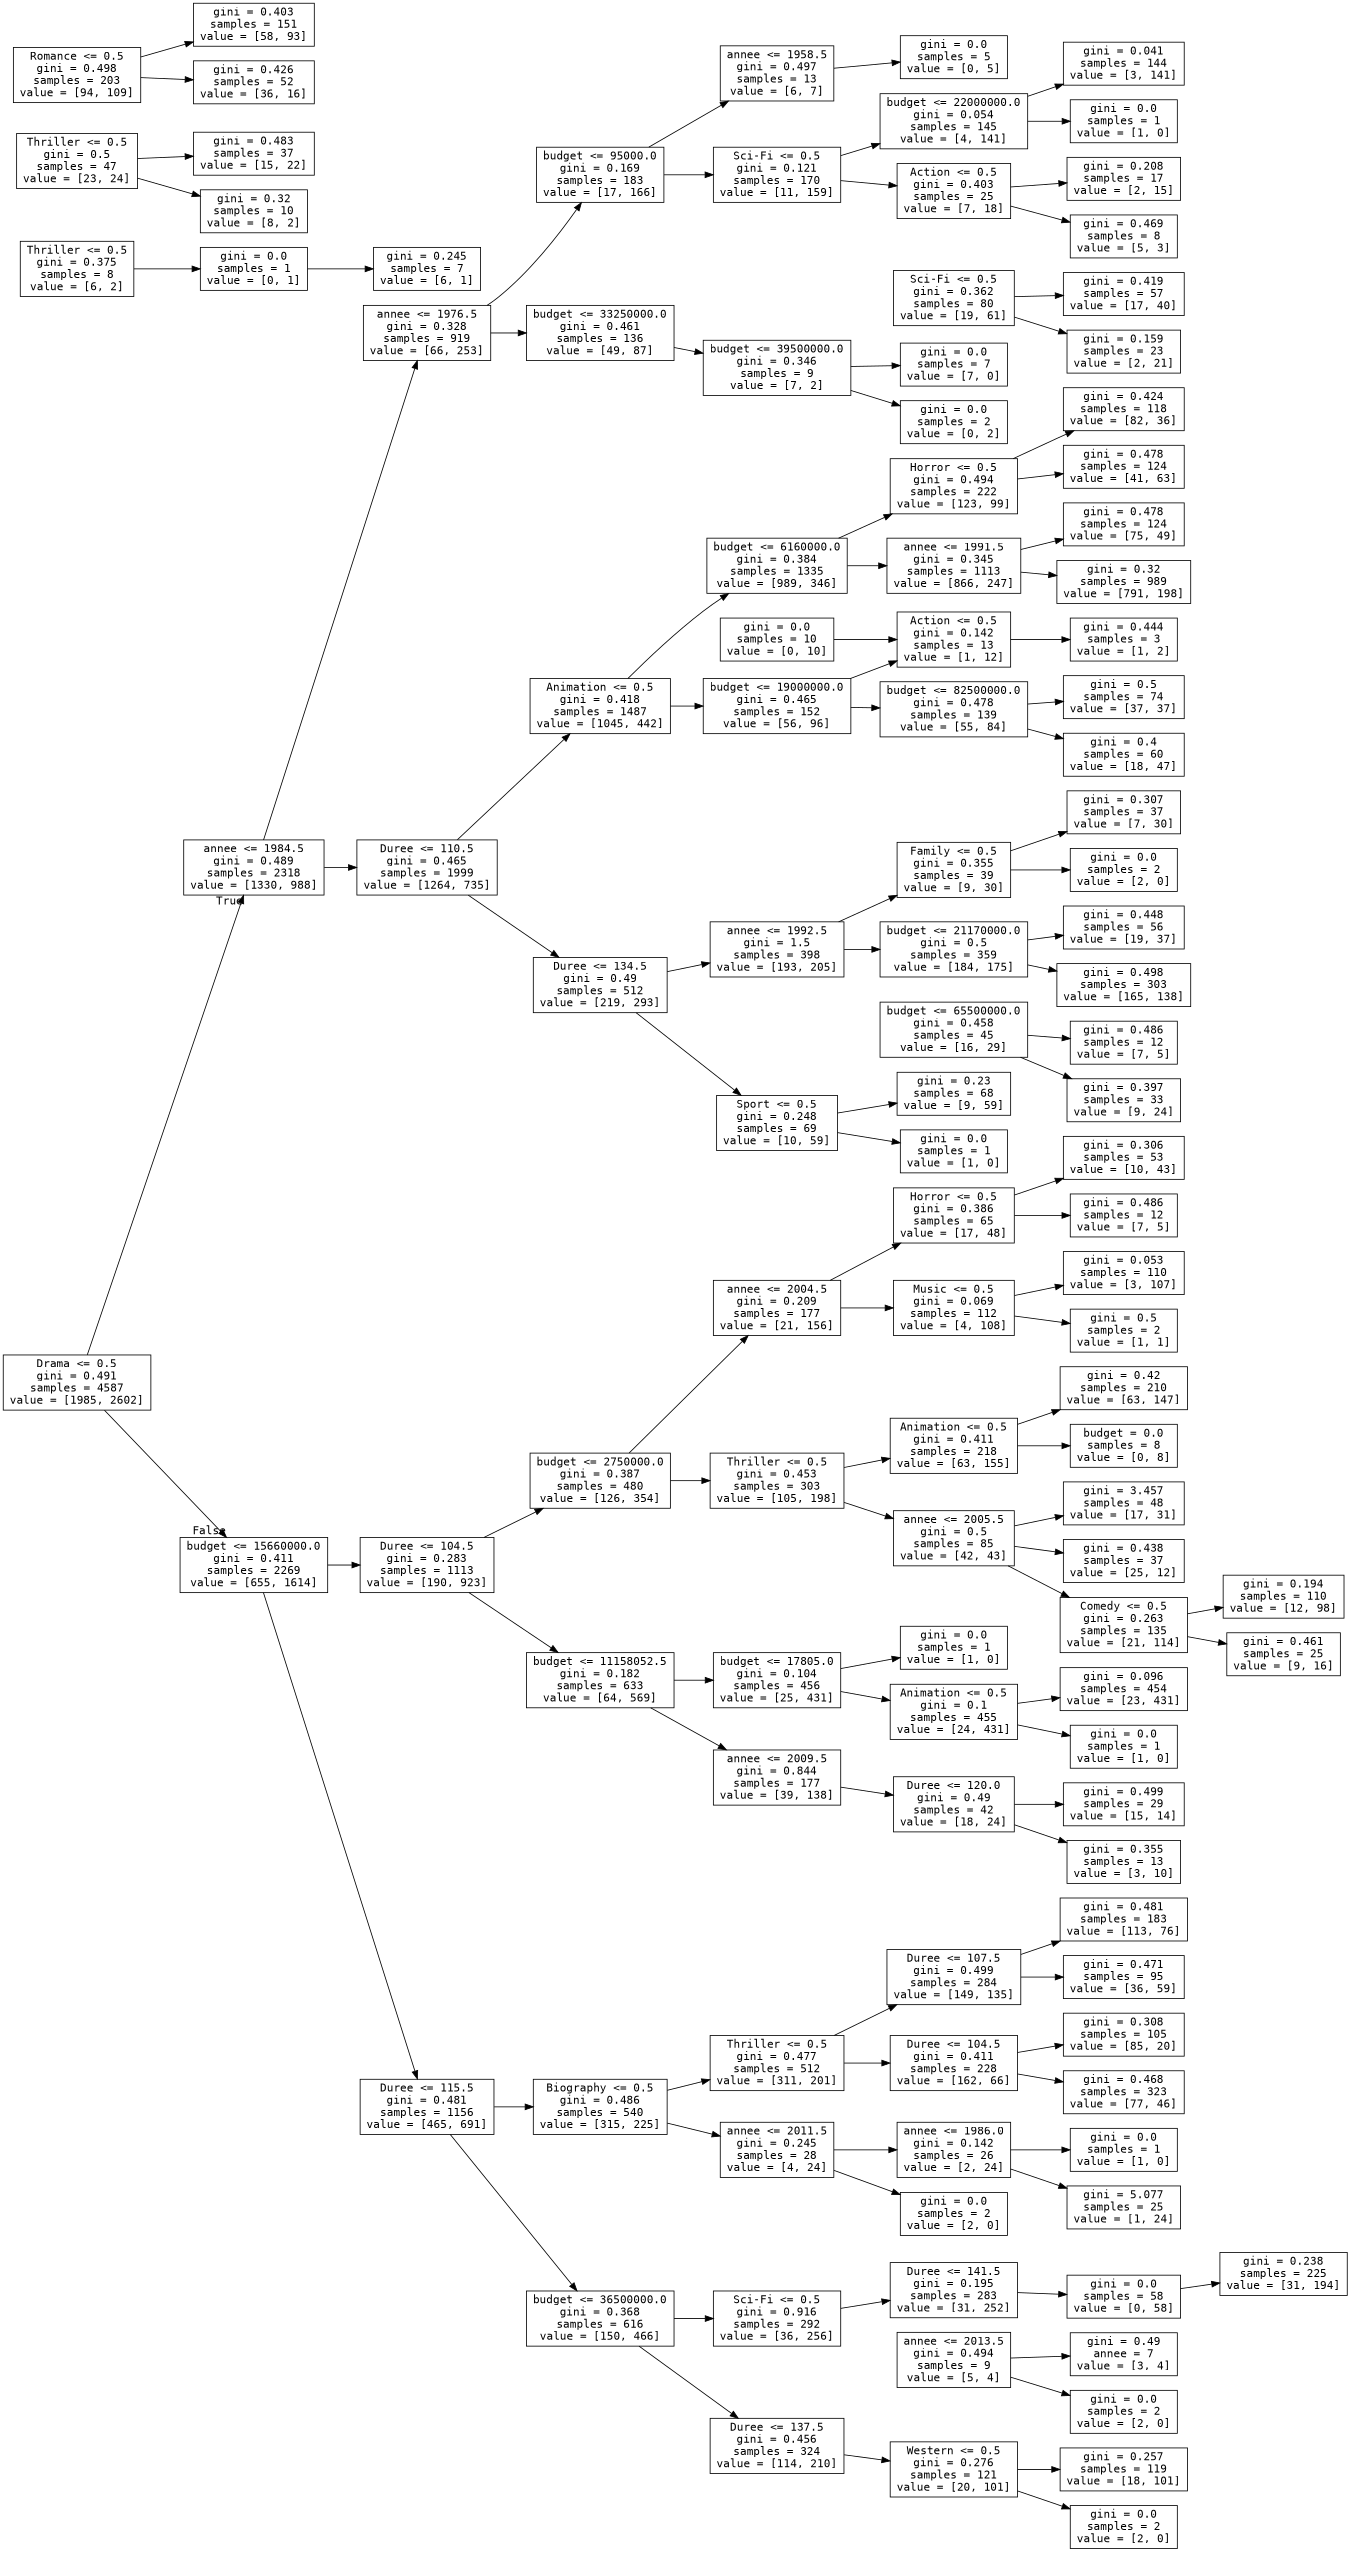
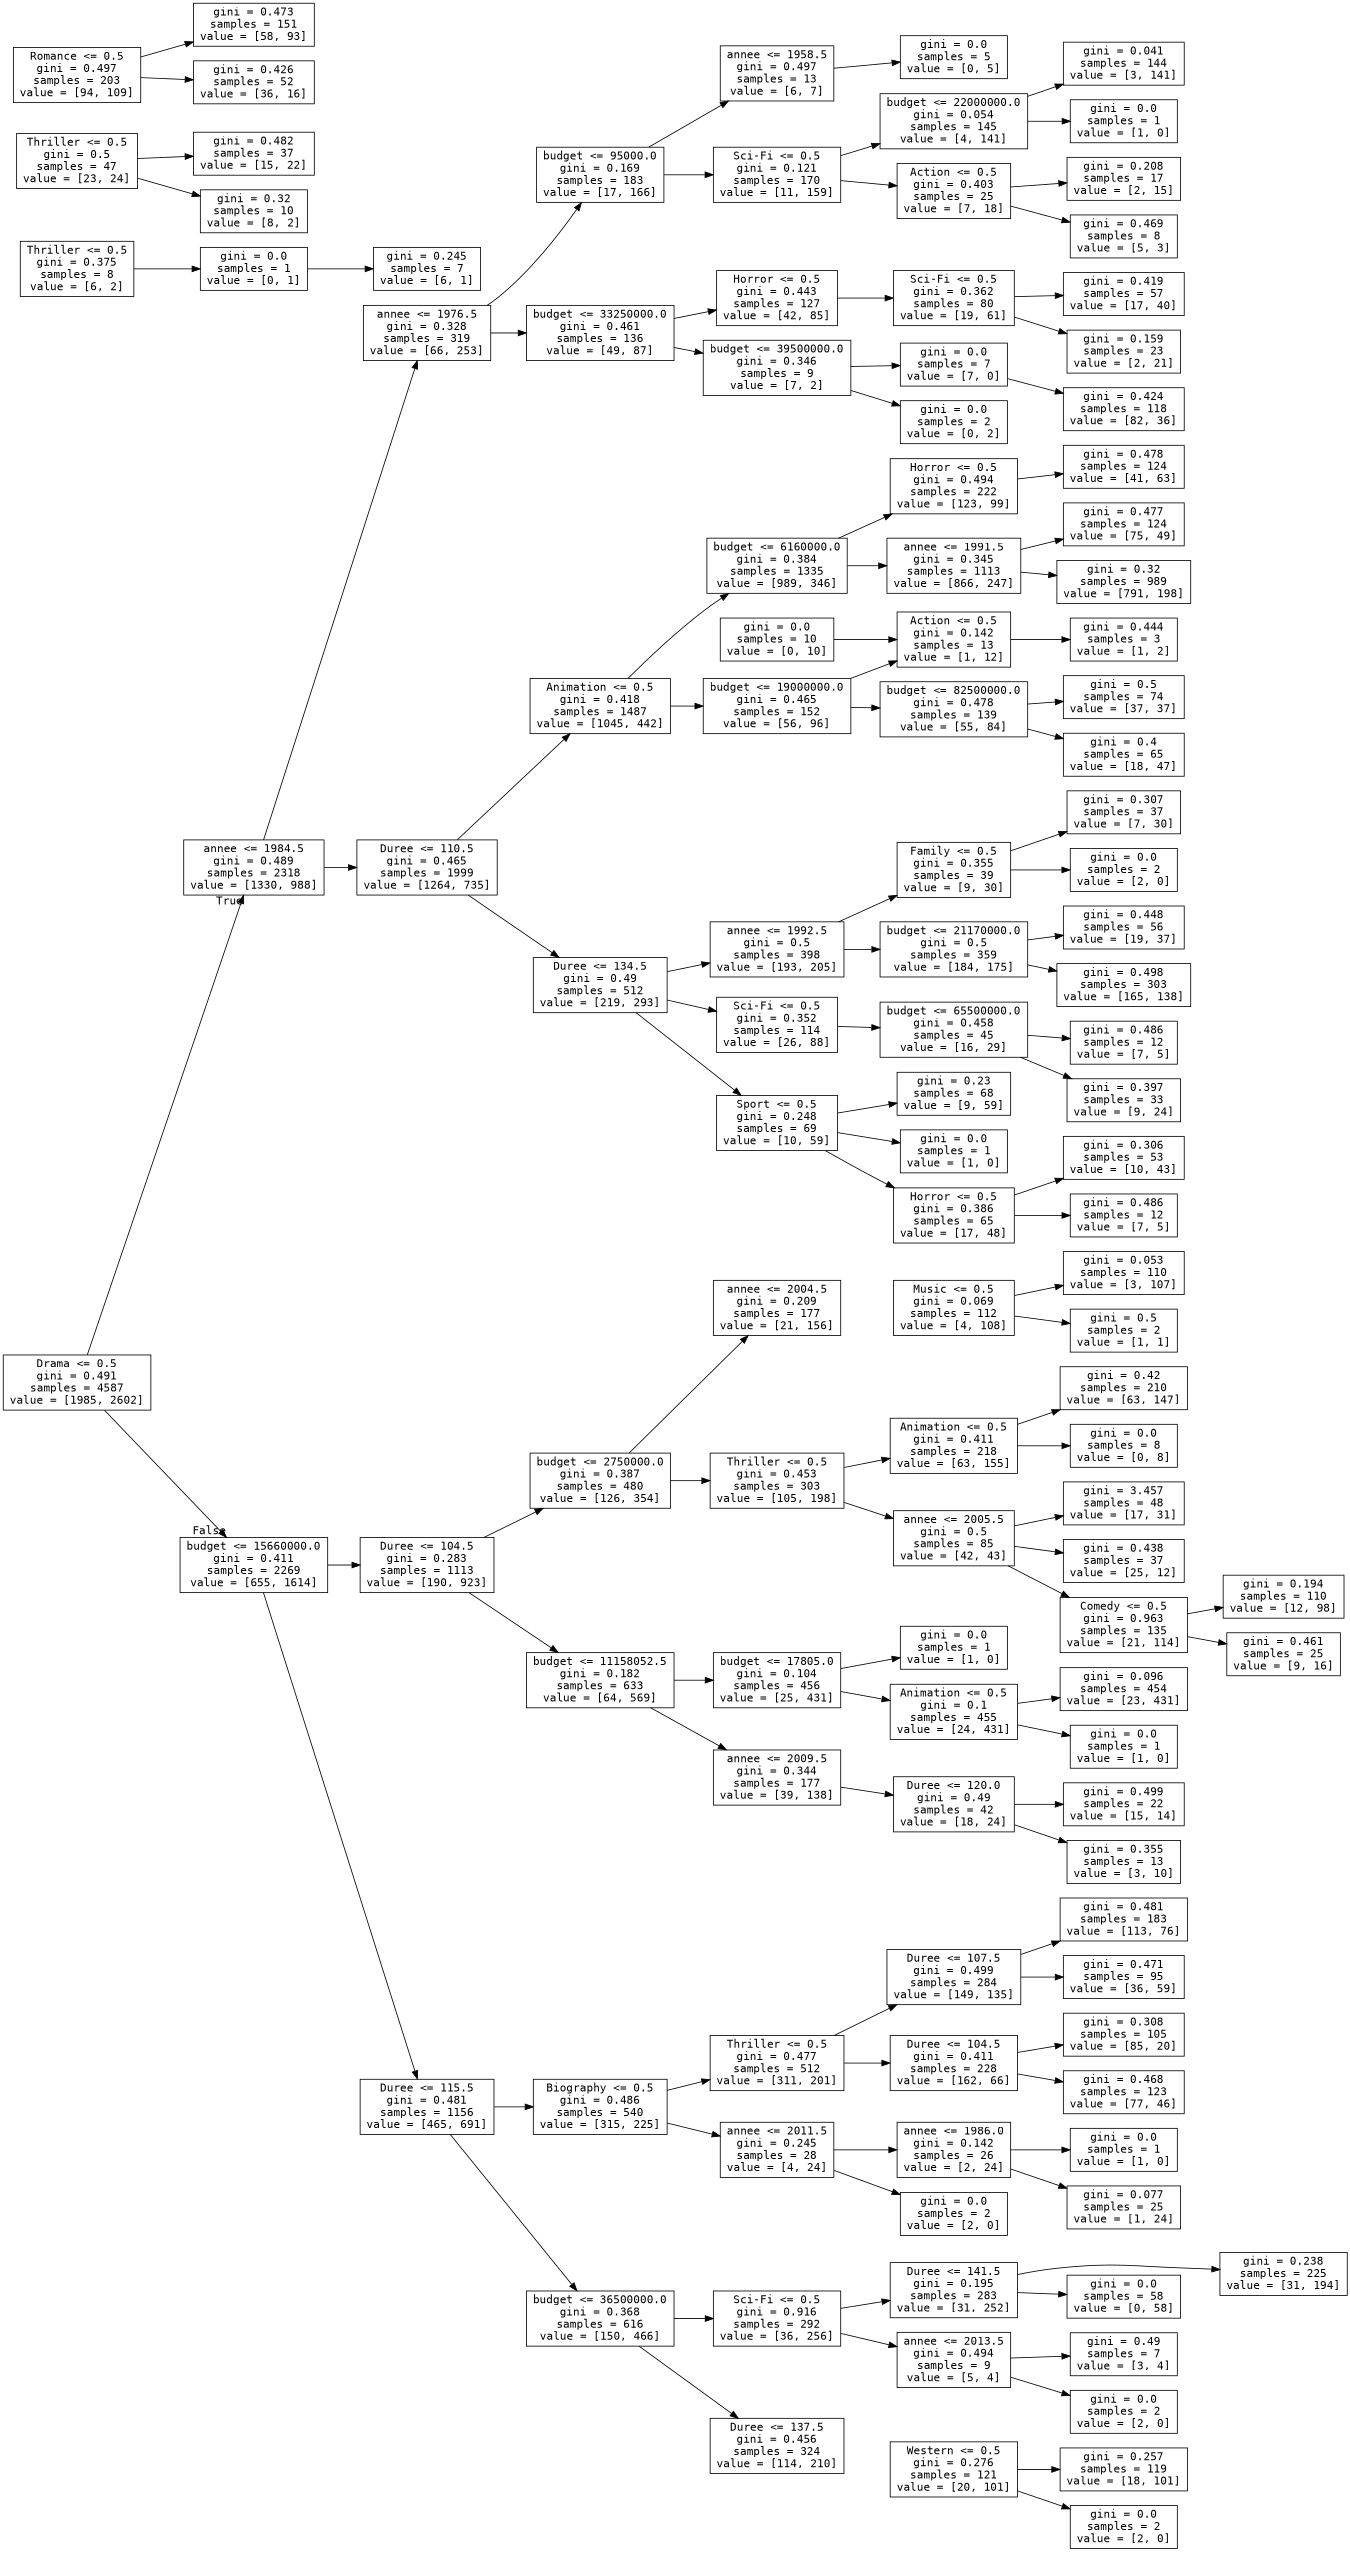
(254, 25) -> (254, 25)
(77, 75) -> (77, 75)
(254, 154) -> (254, 154)
none -> (777, 298)
(427, 333) -> (427, 333)
(1040, 446) -> (1031, 385)
(1124, 524) -> (1124, 524)
(1124, 755) -> (1124, 755)
(777, 949) -> (777, 949)
none -> (777, 1025)
(862, 1264) -> (856, 1168)
(863, 1308) -> none
(1124, 1446) -> (1124, 1446)
(1124, 1625) -> (1124, 1625)
(777, 1778) -> (777, 1778)
(1124, 1804) -> (1124, 1804)
(1124, 2092) -> (1124, 2092)
(1124, 2207) -> (1124, 2207)
(1196, 2286) -> (1114, 2265)
none -> (865, 2339)
(1124, 2354) -> (1124, 2354)
(863, 2457) -> none
